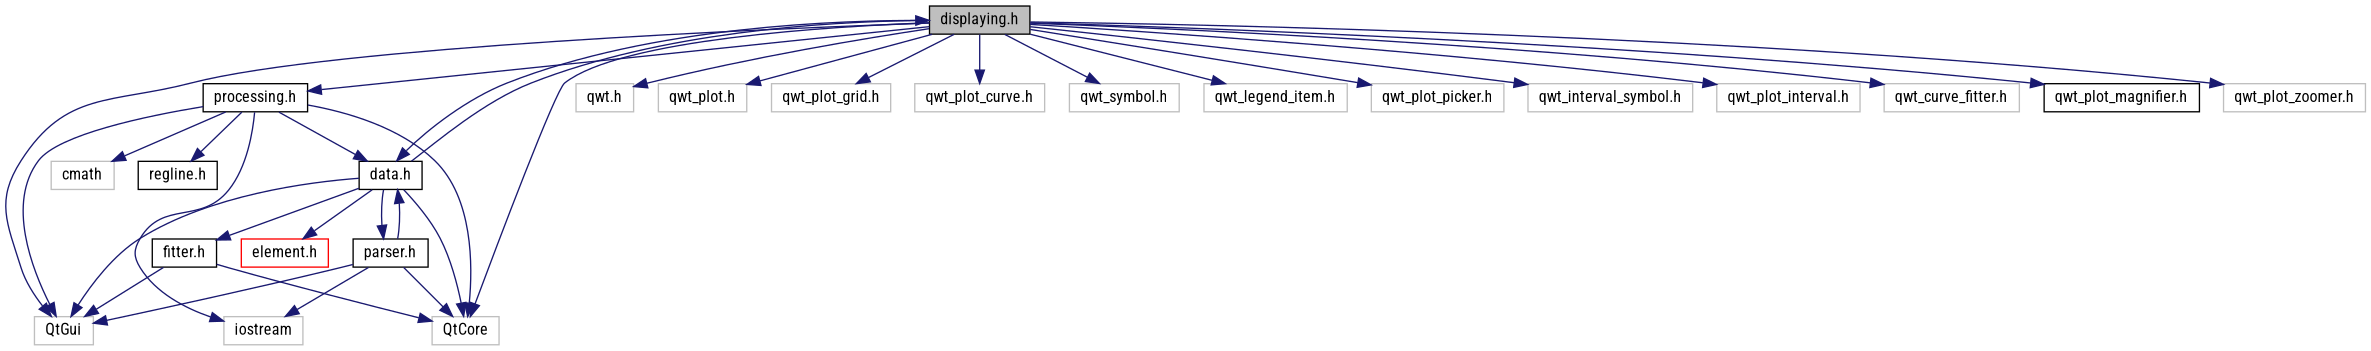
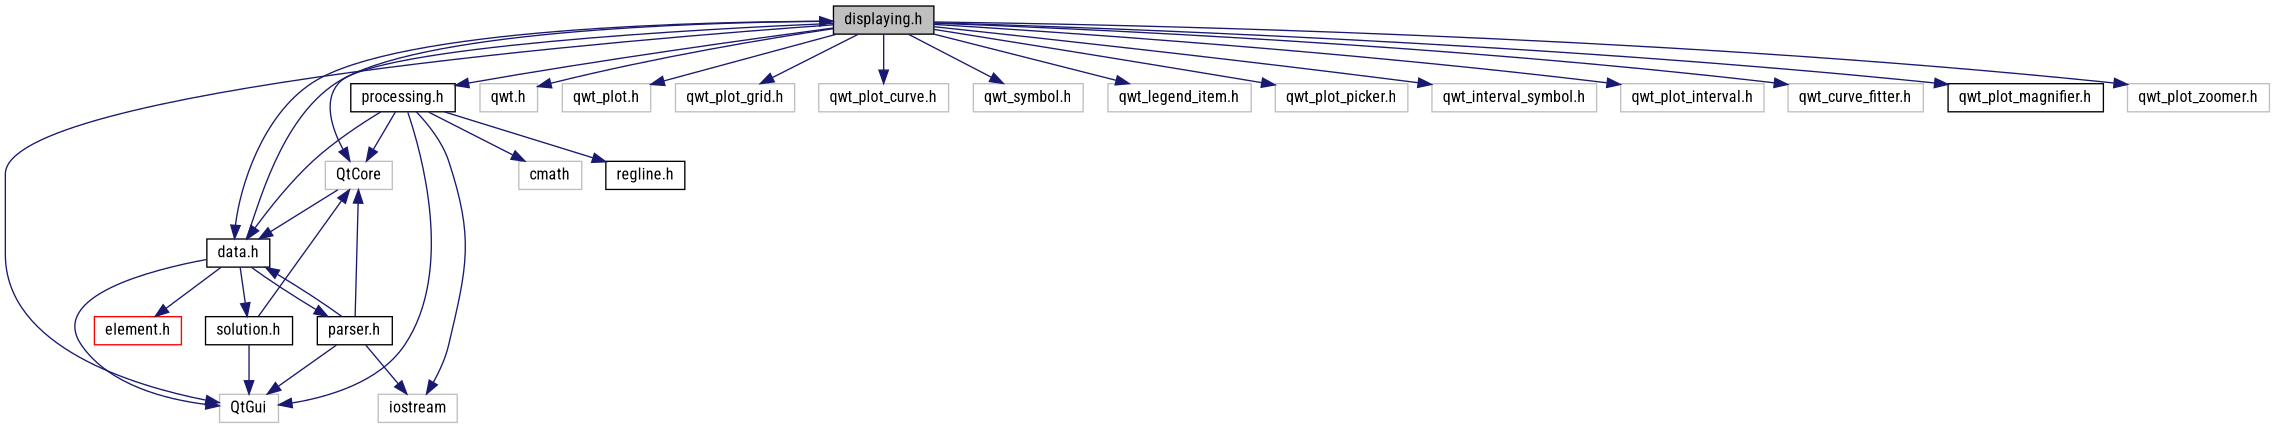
(442, 242) -> (304, 211)
(184, 253) -> (249, 331)
